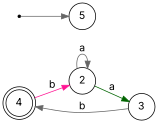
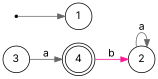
(82, 16) -> (79, 16)
(109, 92) -> none
(82, 106) -> (46, 54)
